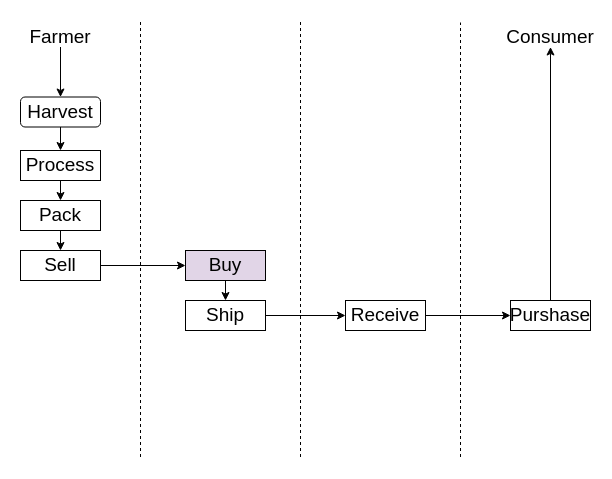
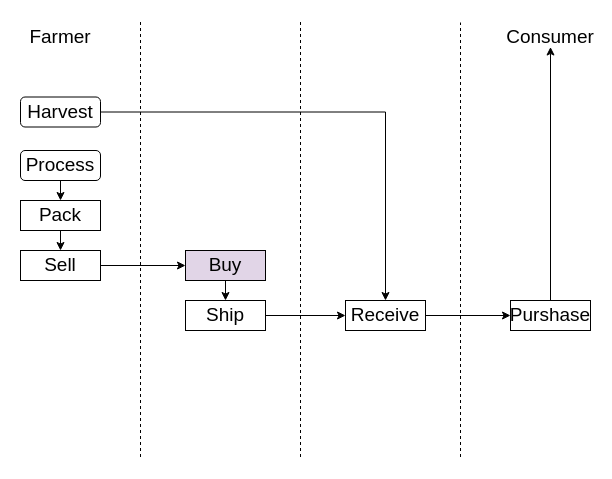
(61, 68) -> none
(61, 143) -> (334, 112)
(61, 166) -> (61, 166)
